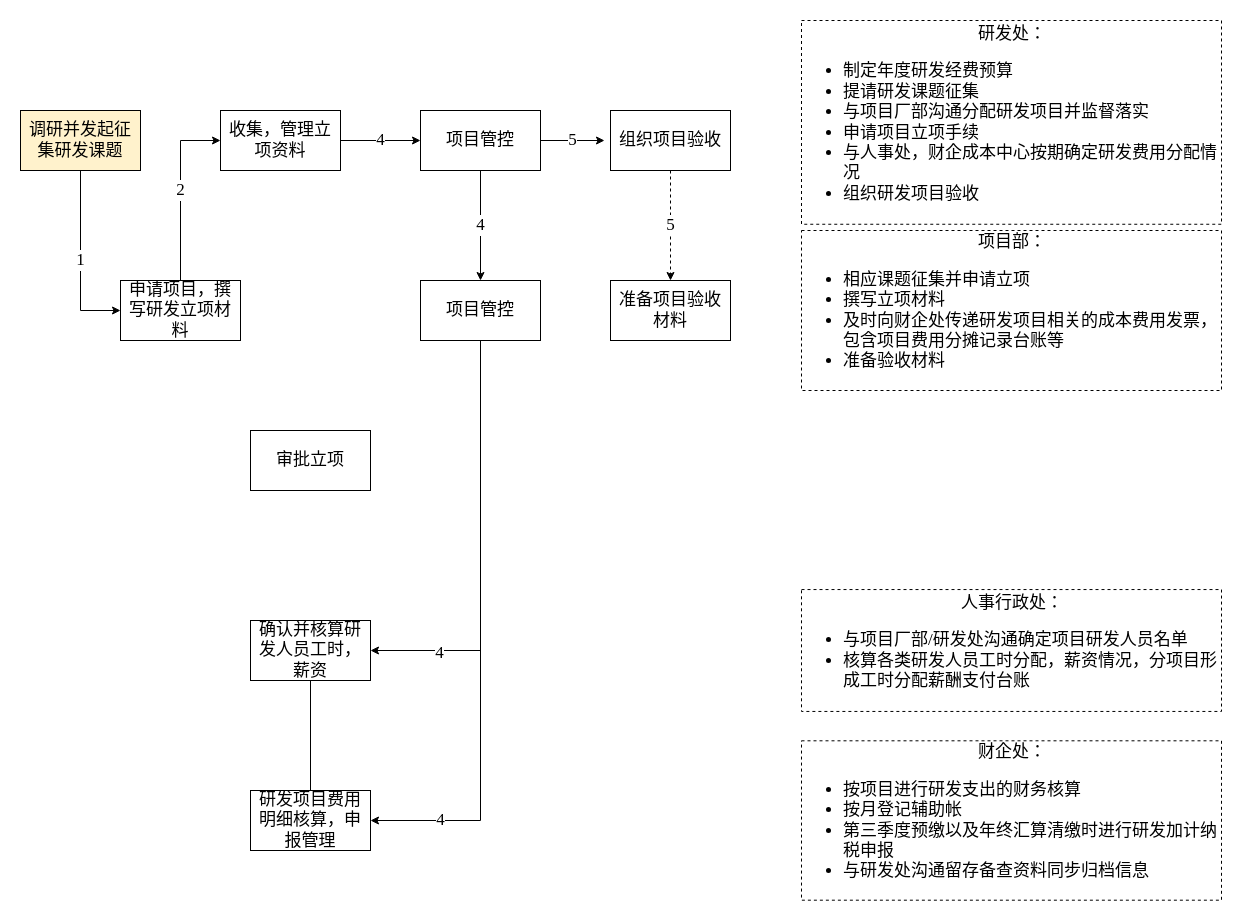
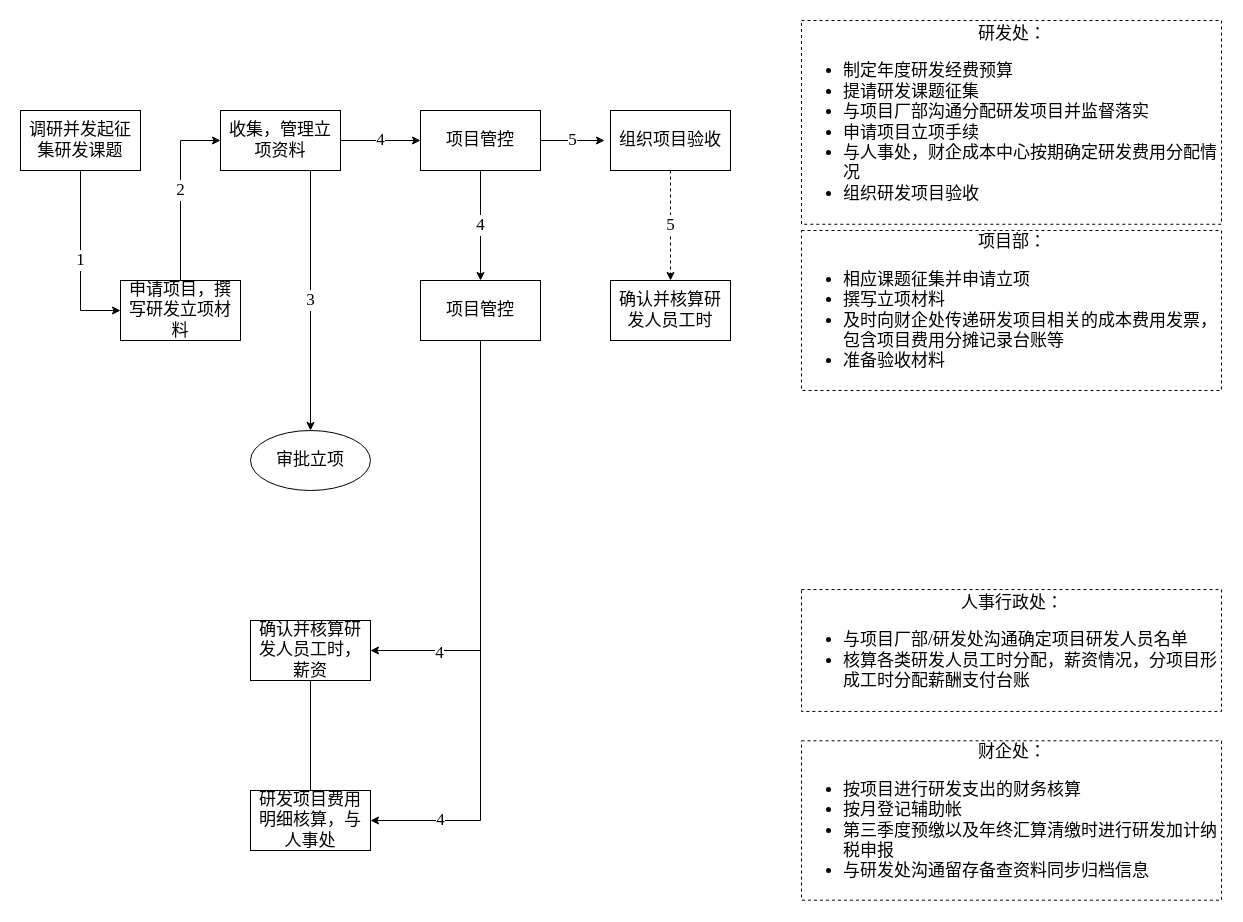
(81, 141) -> (81, 141)
none -> (311, 297)
(671, 311) -> (671, 311)
(311, 461) -> (311, 461)
(311, 821) -> (311, 821)
